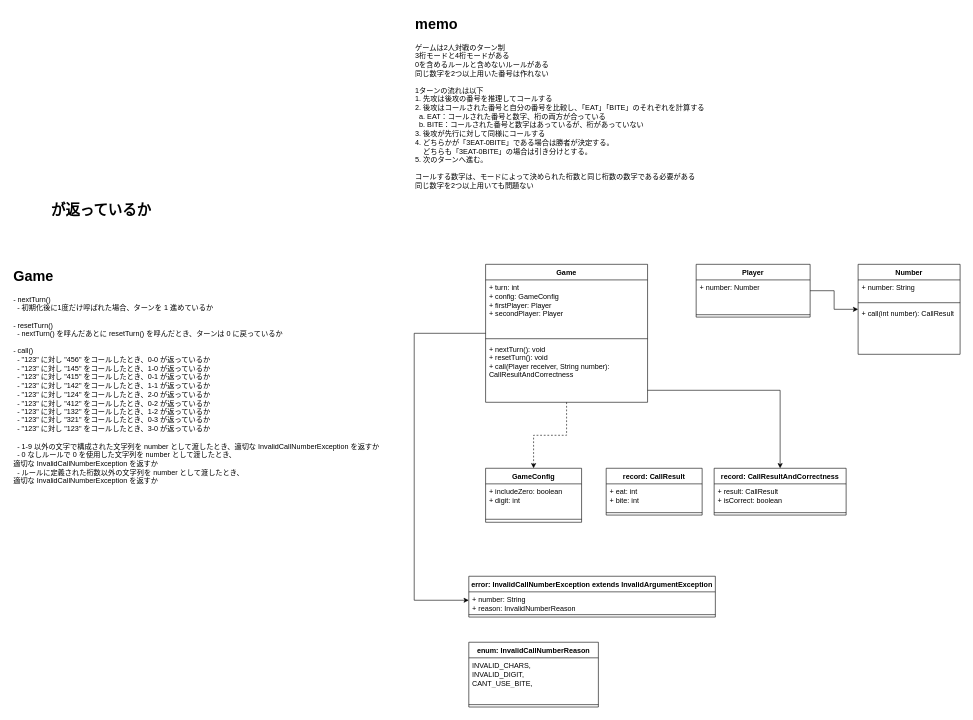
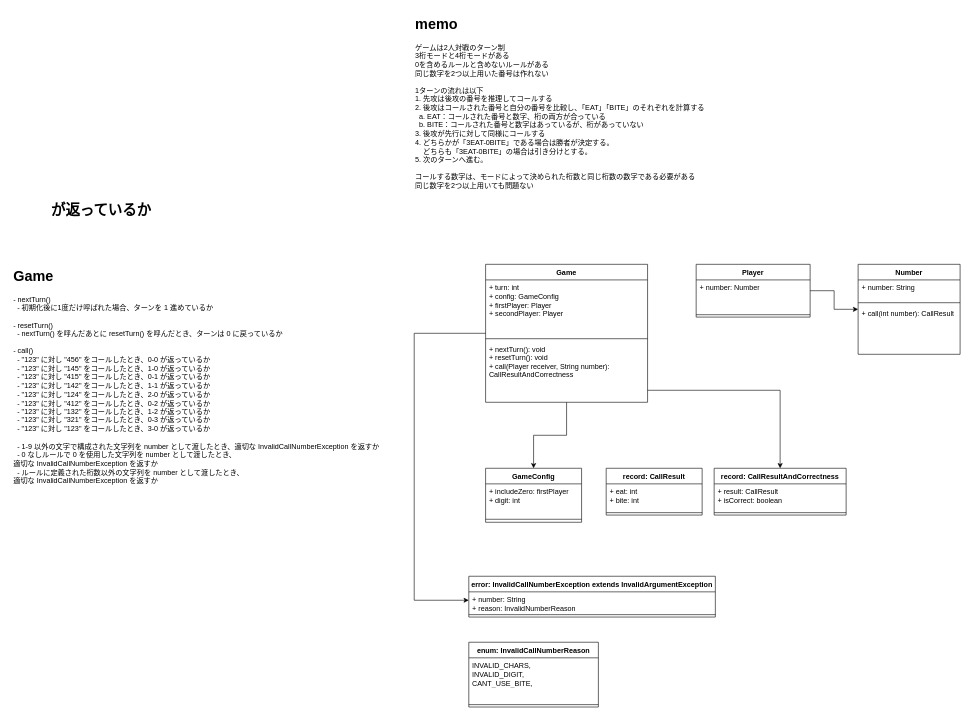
(552, 435) -> (552, 435)
(528, 497) -> (534, 501)
